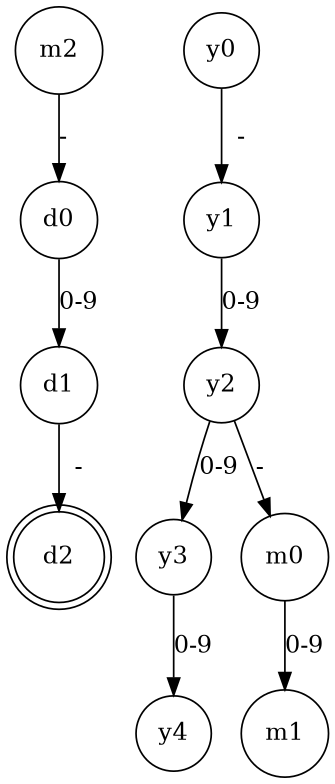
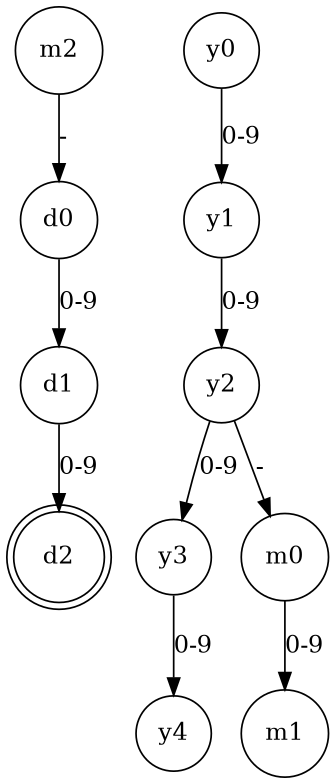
(241, 137) -> (241, 137)
(79, 468) -> (79, 468)
